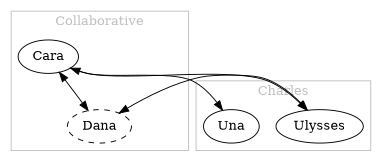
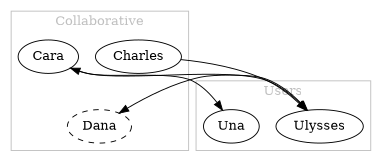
none -> (138, 57)
(74, 91) -> none
(283, 92) -> (283, 92)
